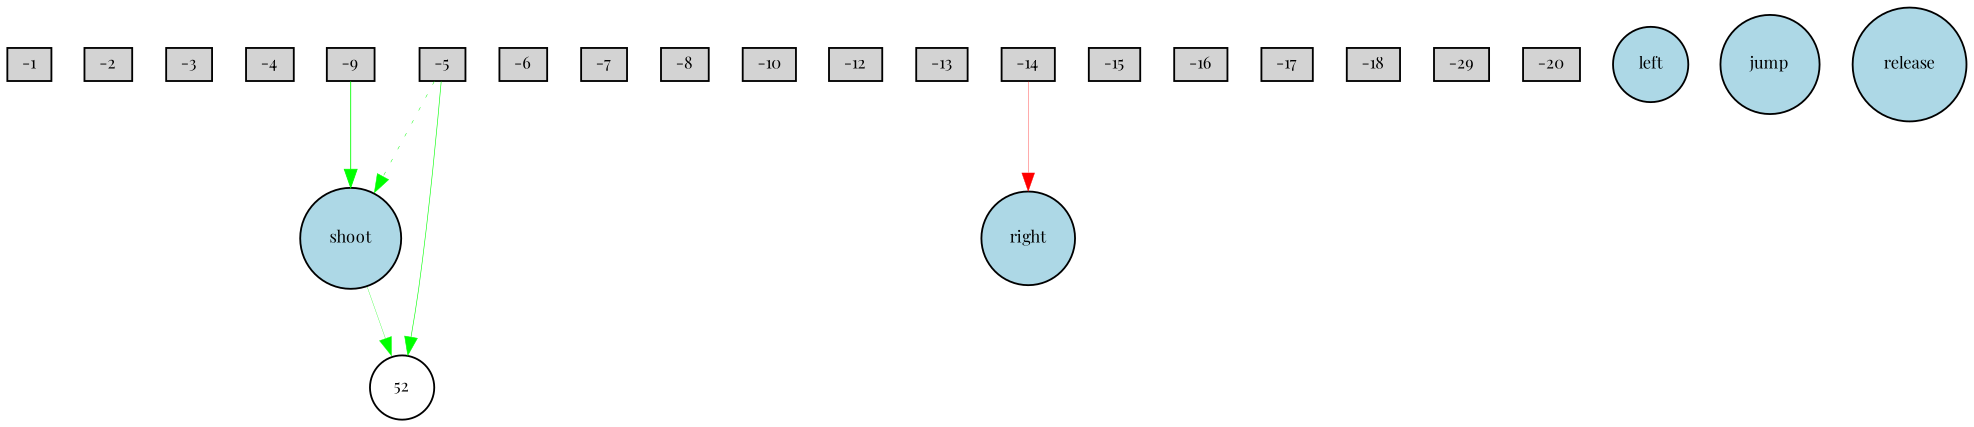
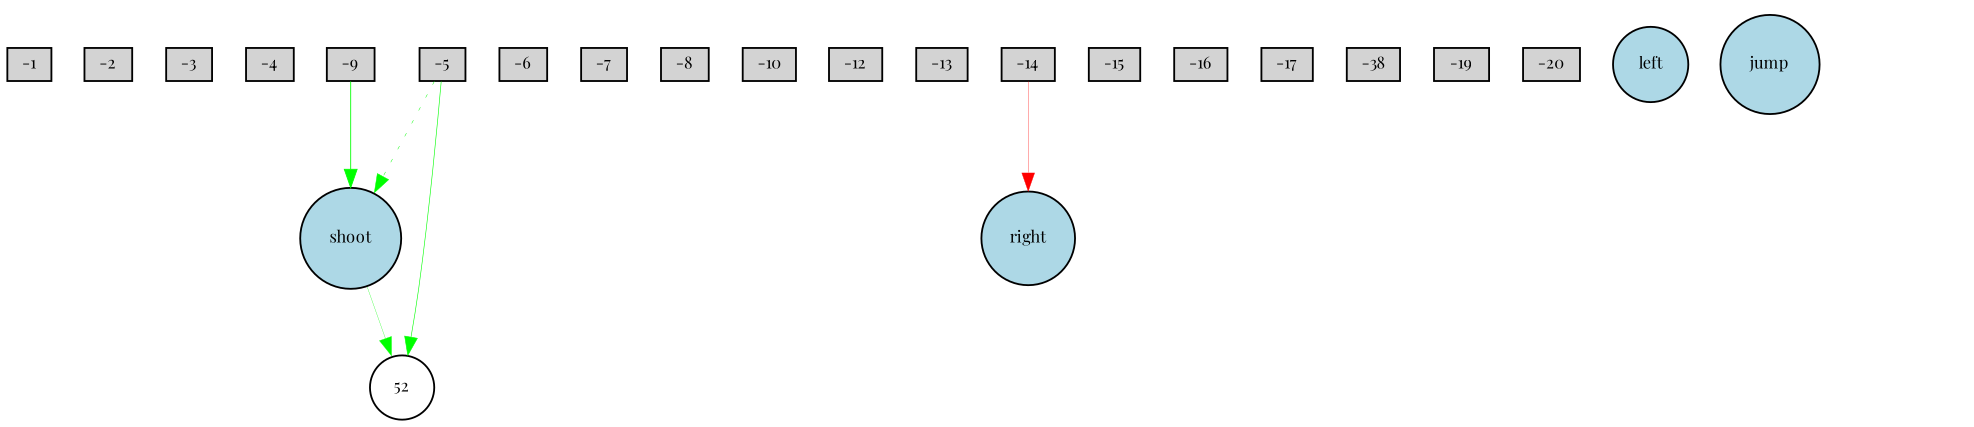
(1373, 64) -> (1373, 64)
(1462, 64) -> (1462, 64)
(1910, 64) -> none
